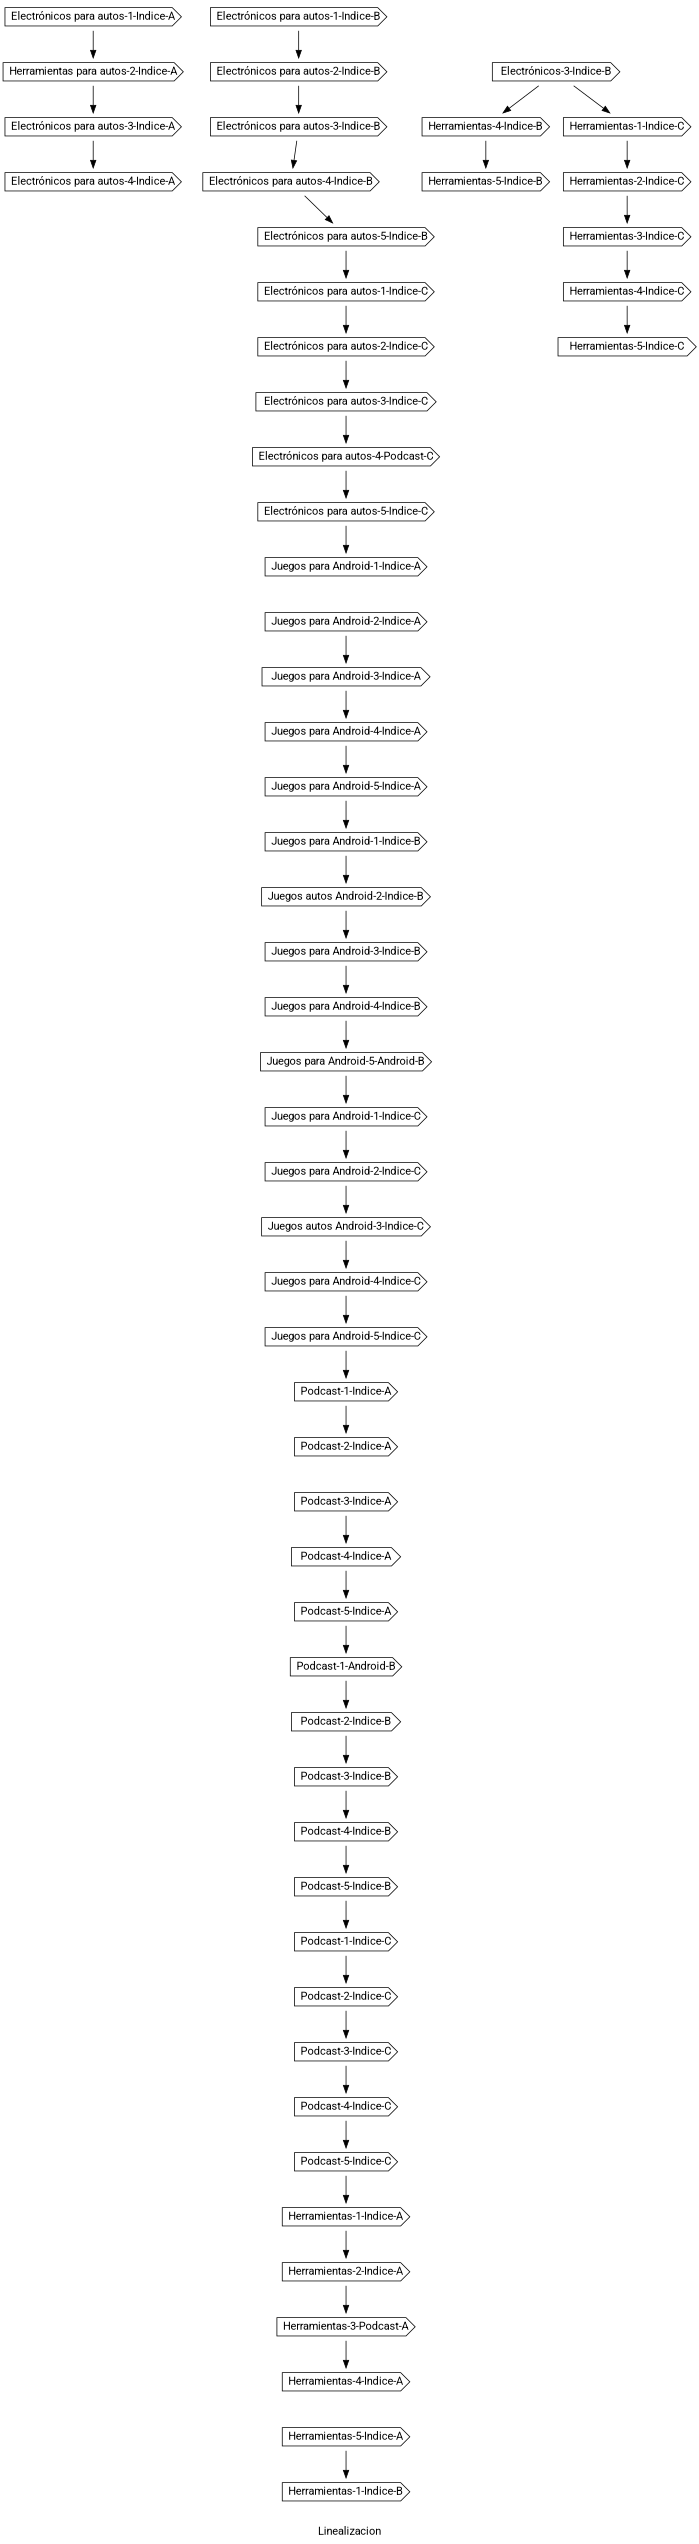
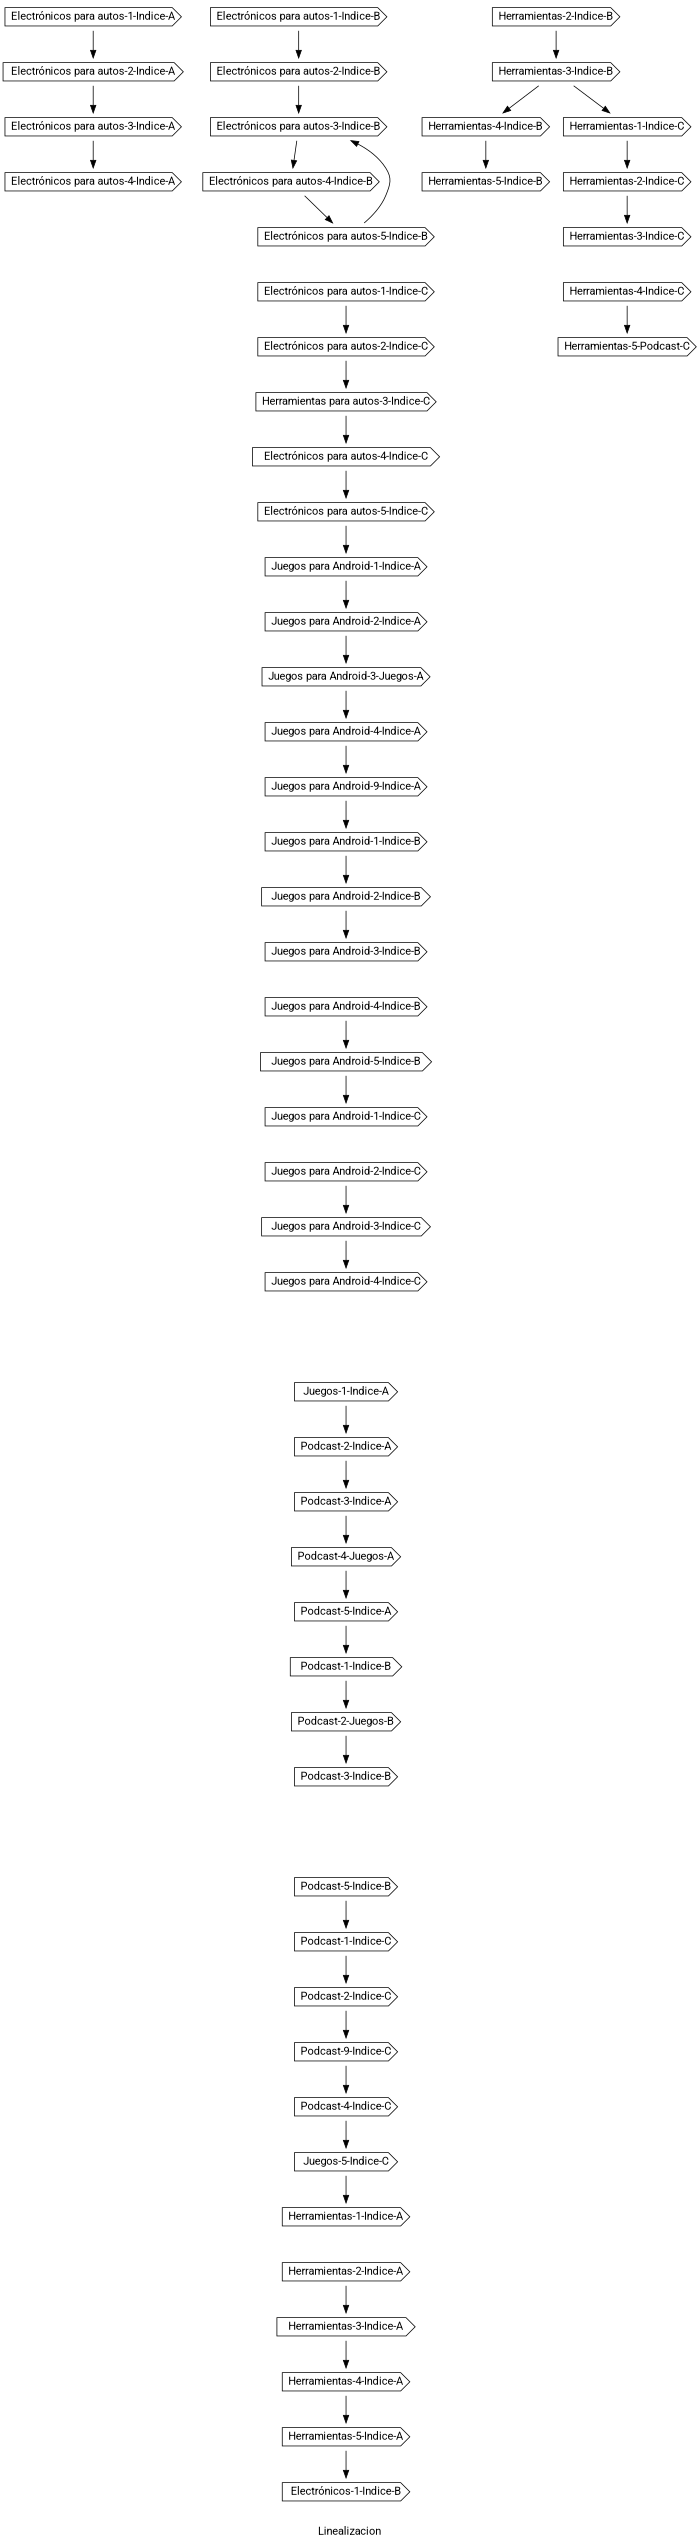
none -> (556, 17)
(93, 72) -> (93, 72)
(556, 72) -> (556, 72)
(346, 261) -> (390, 181)
(627, 261) -> none
(627, 347) -> (627, 347)
(346, 402) -> (346, 402)
(346, 457) -> (346, 457)
none -> (346, 591)
(346, 677) -> (346, 677)
(346, 787) -> (346, 787)
(346, 897) -> (346, 897)
(346, 976) -> none
(346, 1062) -> (346, 1062)
(346, 1141) -> none
(346, 1227) -> (346, 1227)
(346, 1337) -> none
(346, 1392) -> (346, 1392)
none -> (346, 1471)
(346, 1557) -> (346, 1557)
(346, 1667) -> (346, 1667)
(346, 1722) -> (346, 1722)
(346, 1832) -> none
(346, 2052) -> (346, 2052)
(346, 2162) -> (346, 2162)
(346, 2241) -> none
(346, 2327) -> (346, 2327)
none -> (346, 2406)
(346, 2492) -> (346, 2492)
